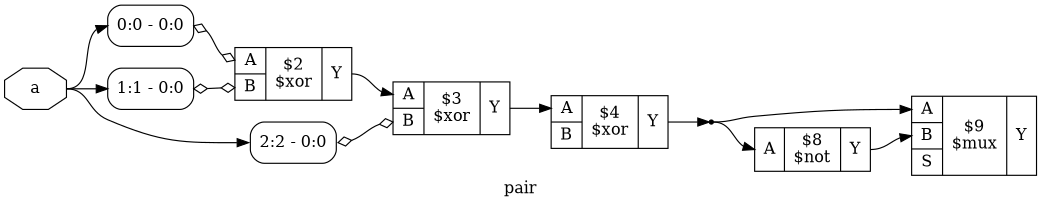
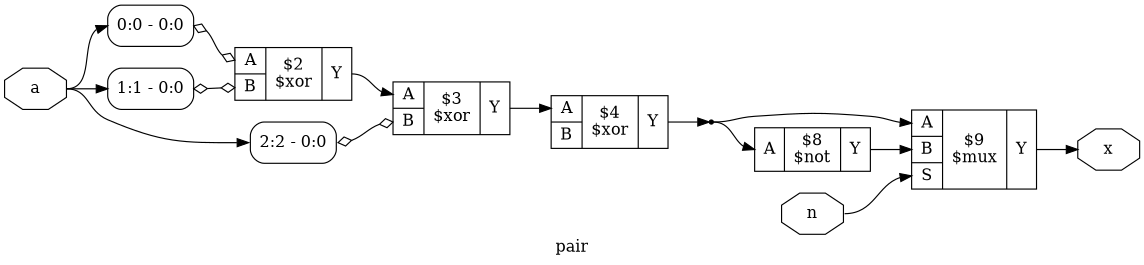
none -> (1109, 150)
none -> (813, 214)
